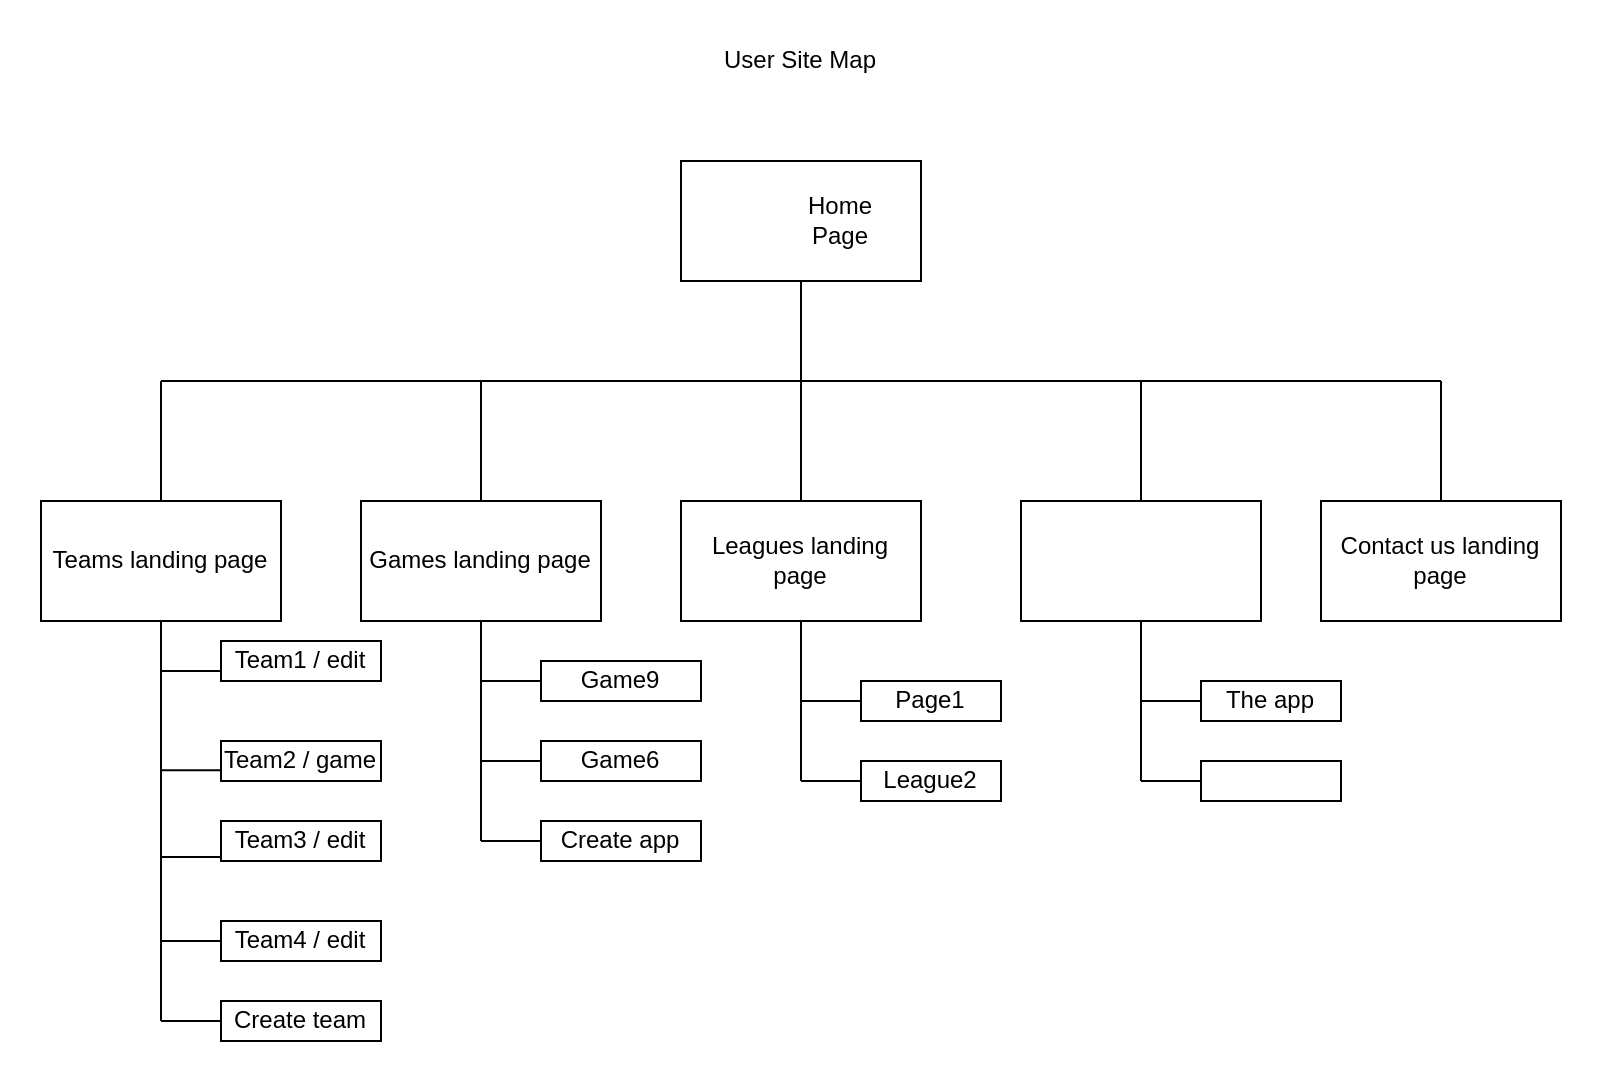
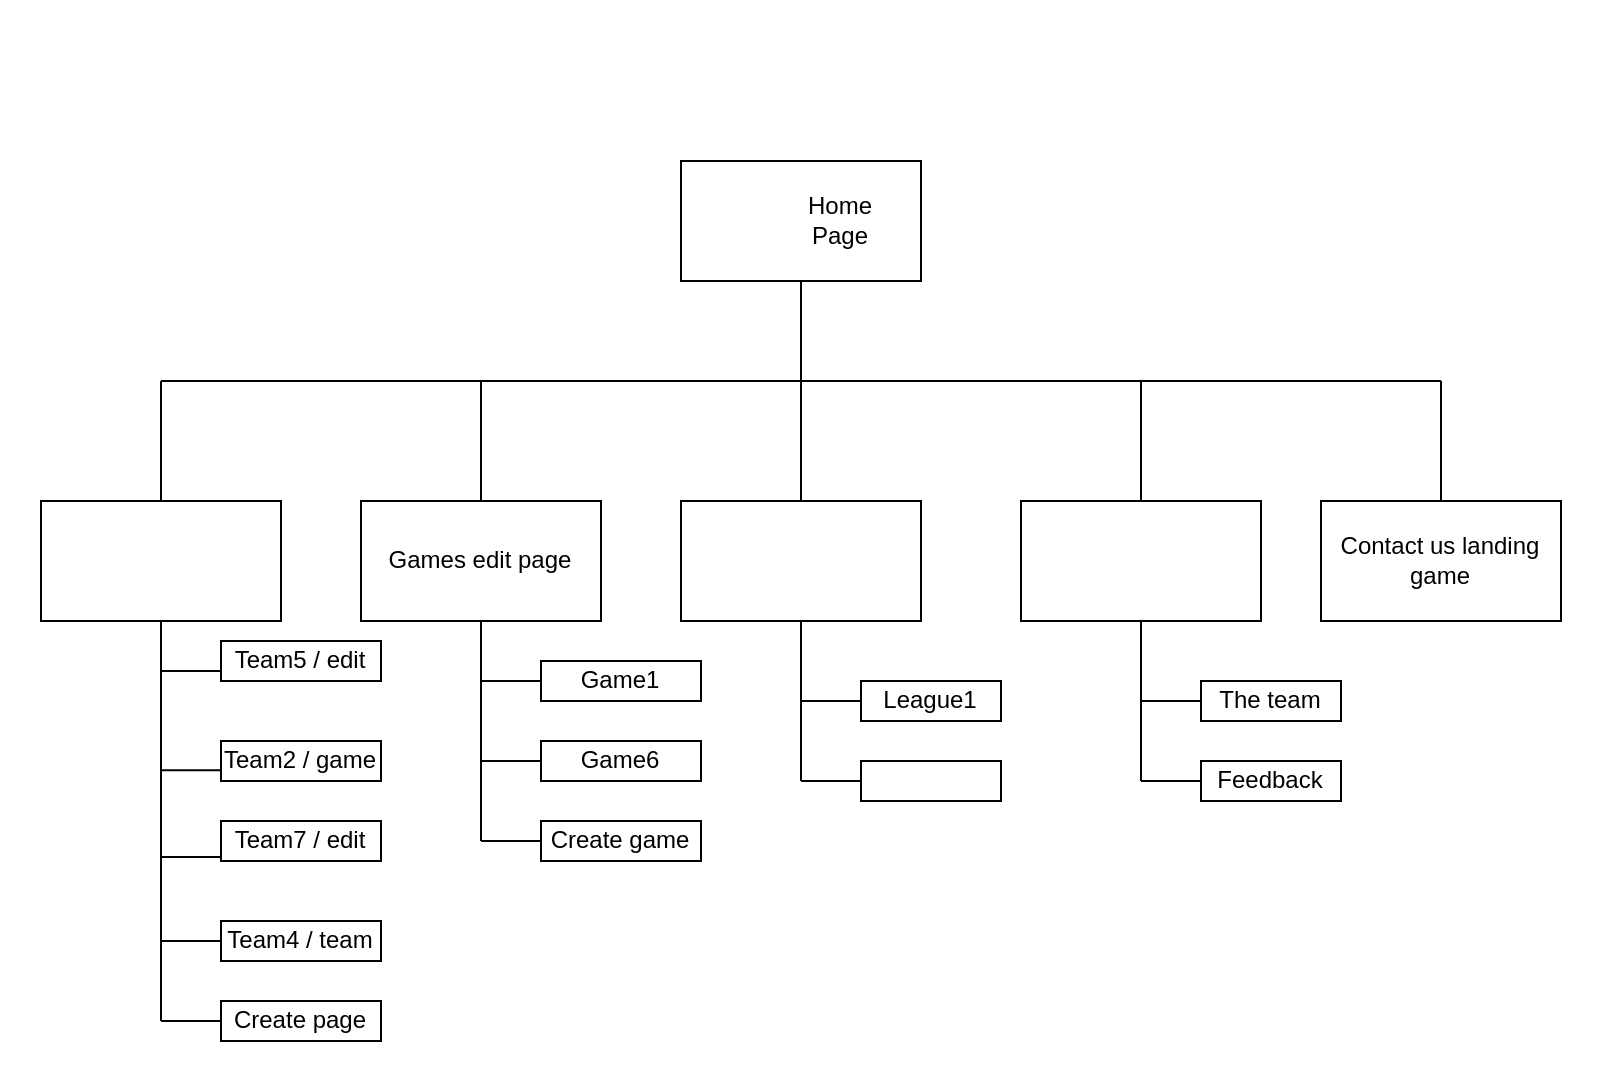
(801, 61) -> none
(161, 561) -> none
(481, 561) -> (481, 561)
(801, 561) -> none
(1441, 561) -> (1441, 561)
(301, 661) -> (301, 661)
(621, 681) -> (621, 681)
(931, 701) -> (931, 701)
(1271, 701) -> (1271, 701)
(931, 781) -> none
none -> (1271, 781)
(301, 841) -> (301, 841)
(621, 841) -> (621, 841)
(301, 941) -> (301, 941)
(301, 1021) -> (301, 1021)
